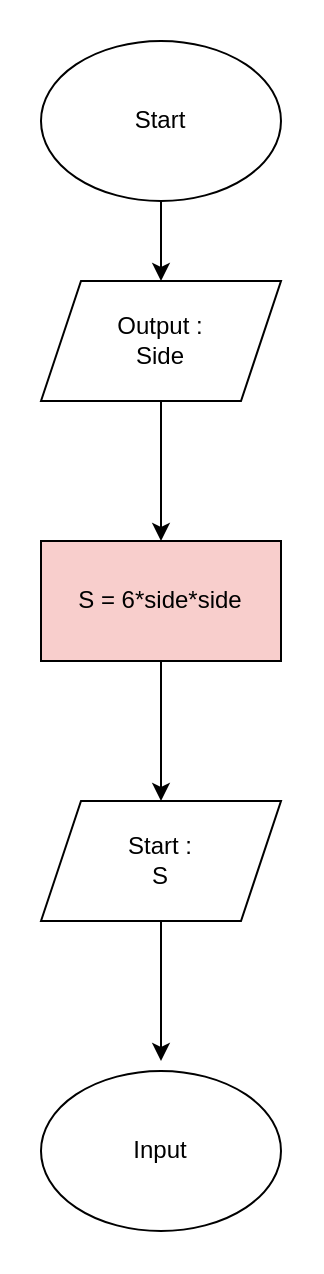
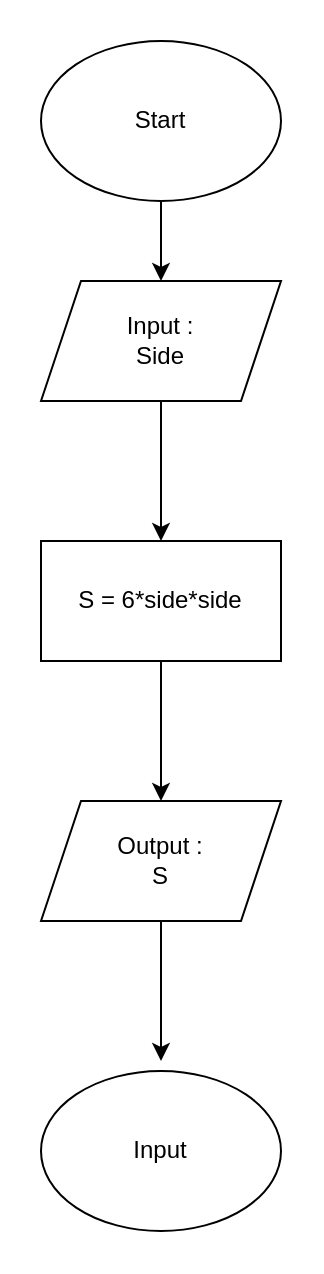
(161, 341) -> (161, 341)
(161, 601) -> (161, 601)
(161, 861) -> (161, 861)
